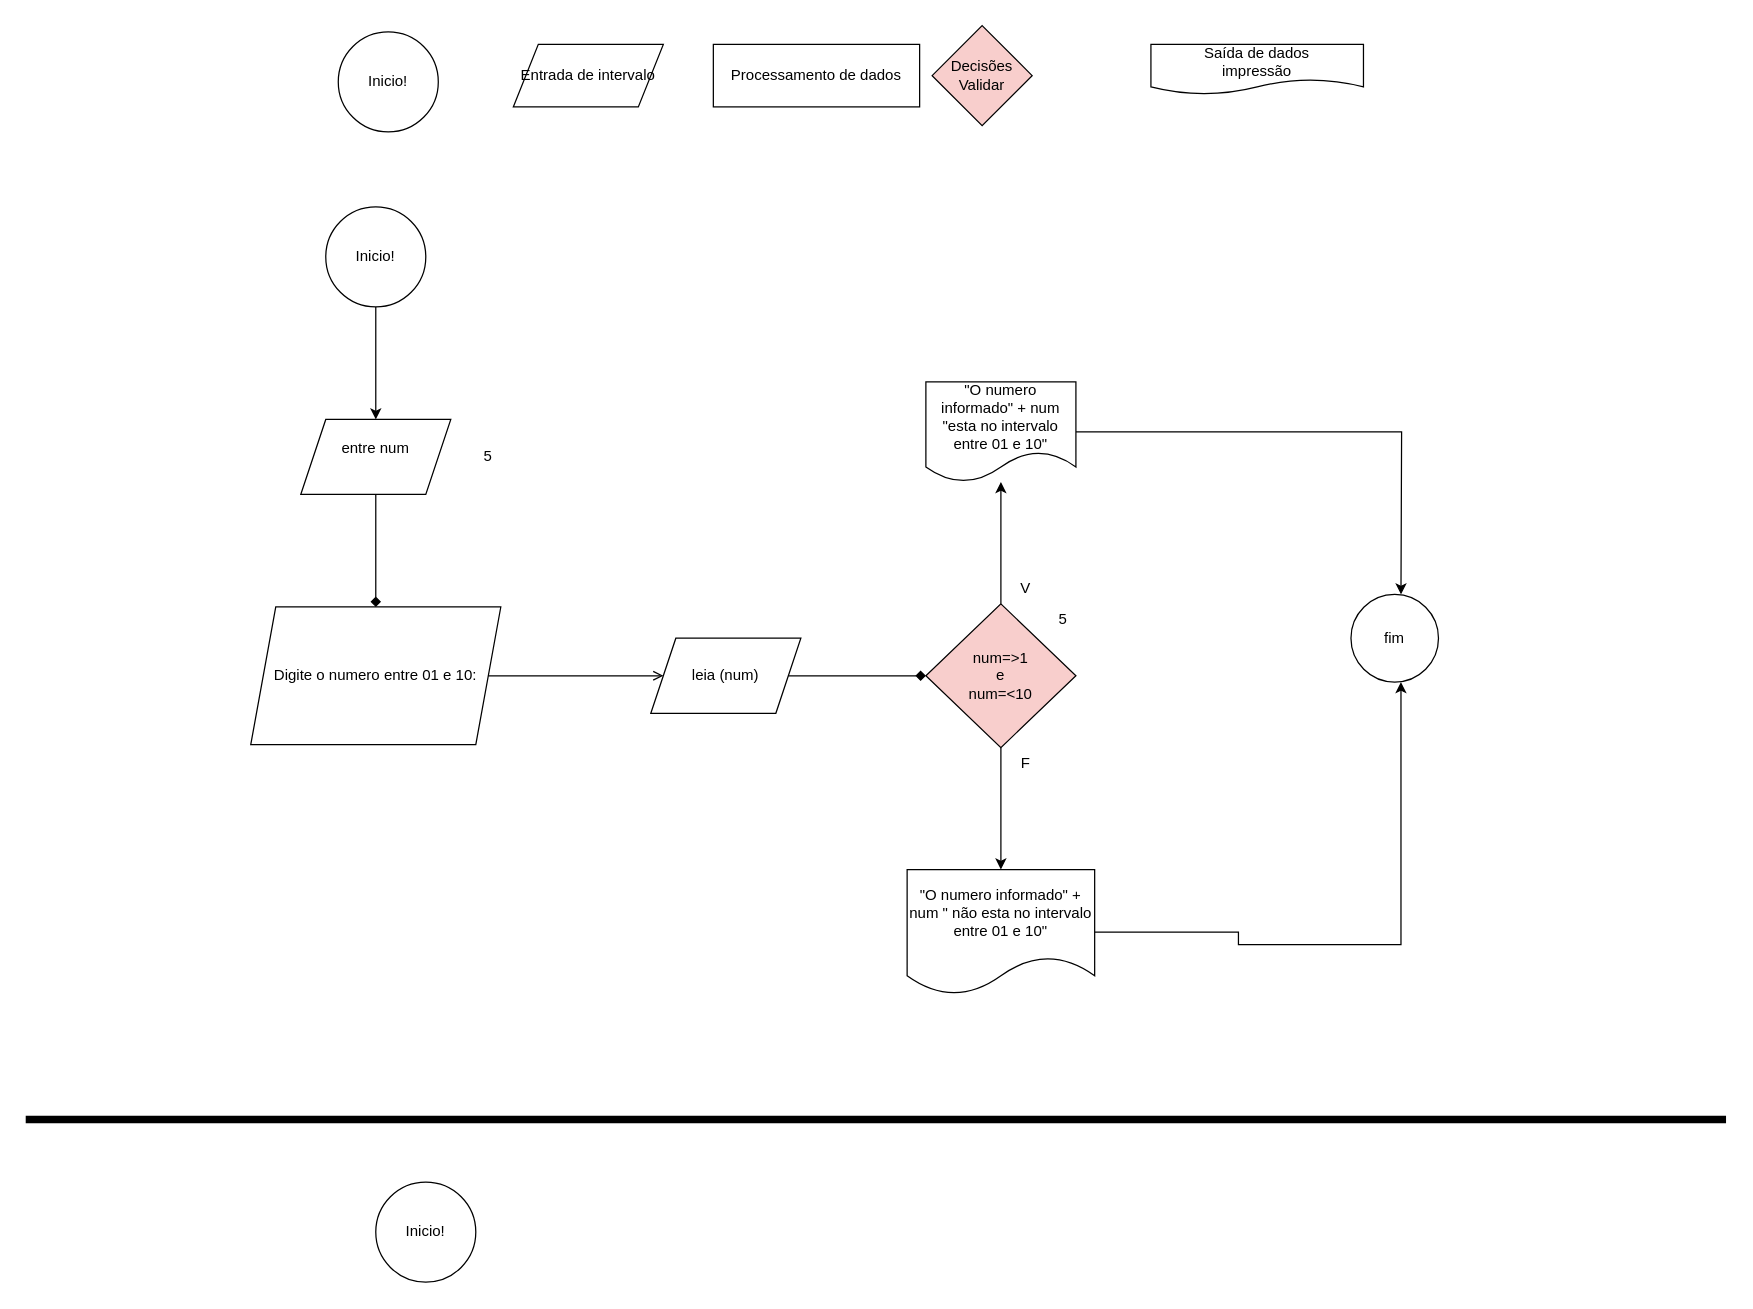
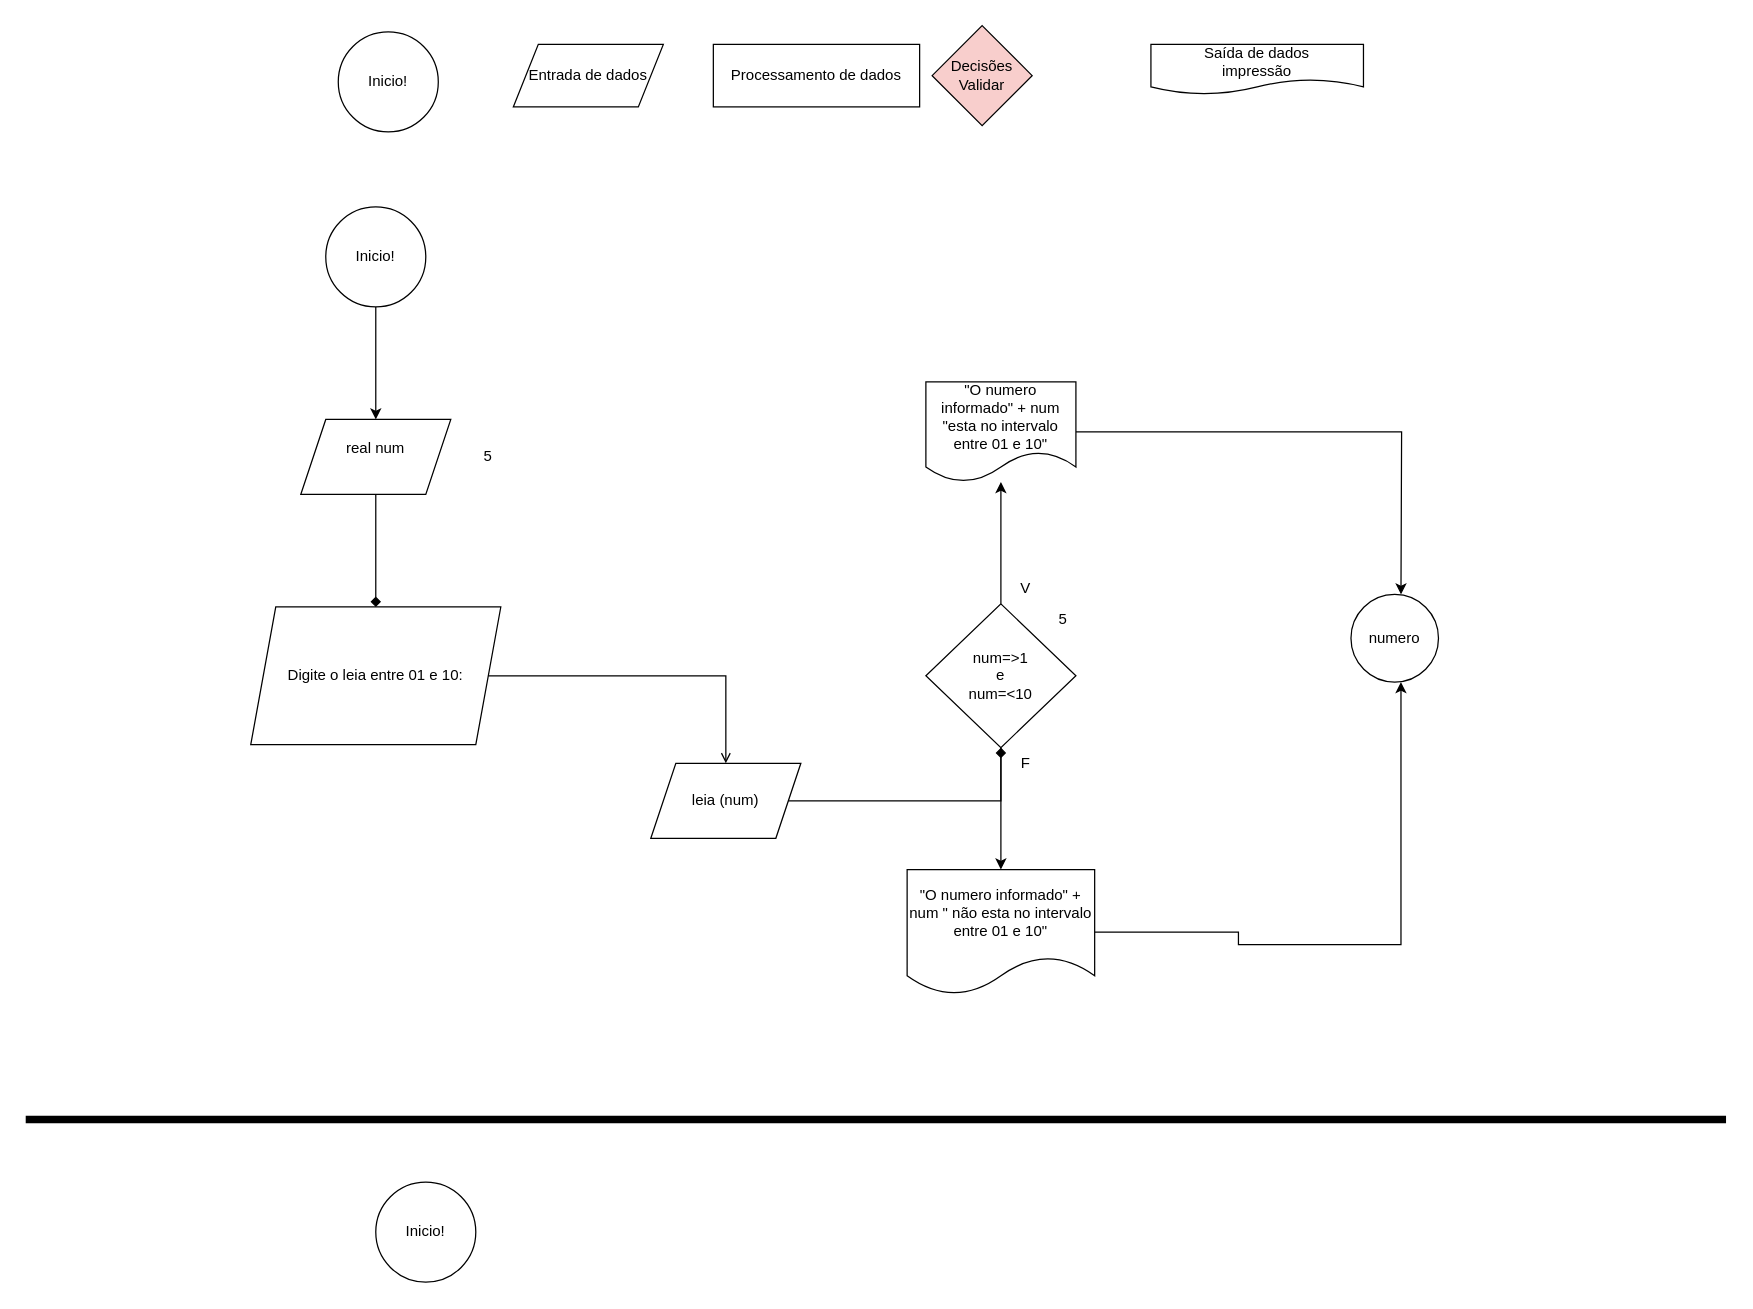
(588, 76) -> (588, 76)
(376, 457) -> (376, 457)
(1394, 638) -> (1394, 638)
(376, 676) -> (376, 676)
(726, 676) -> (726, 801)
(1001, 676) -> (1001, 676)
